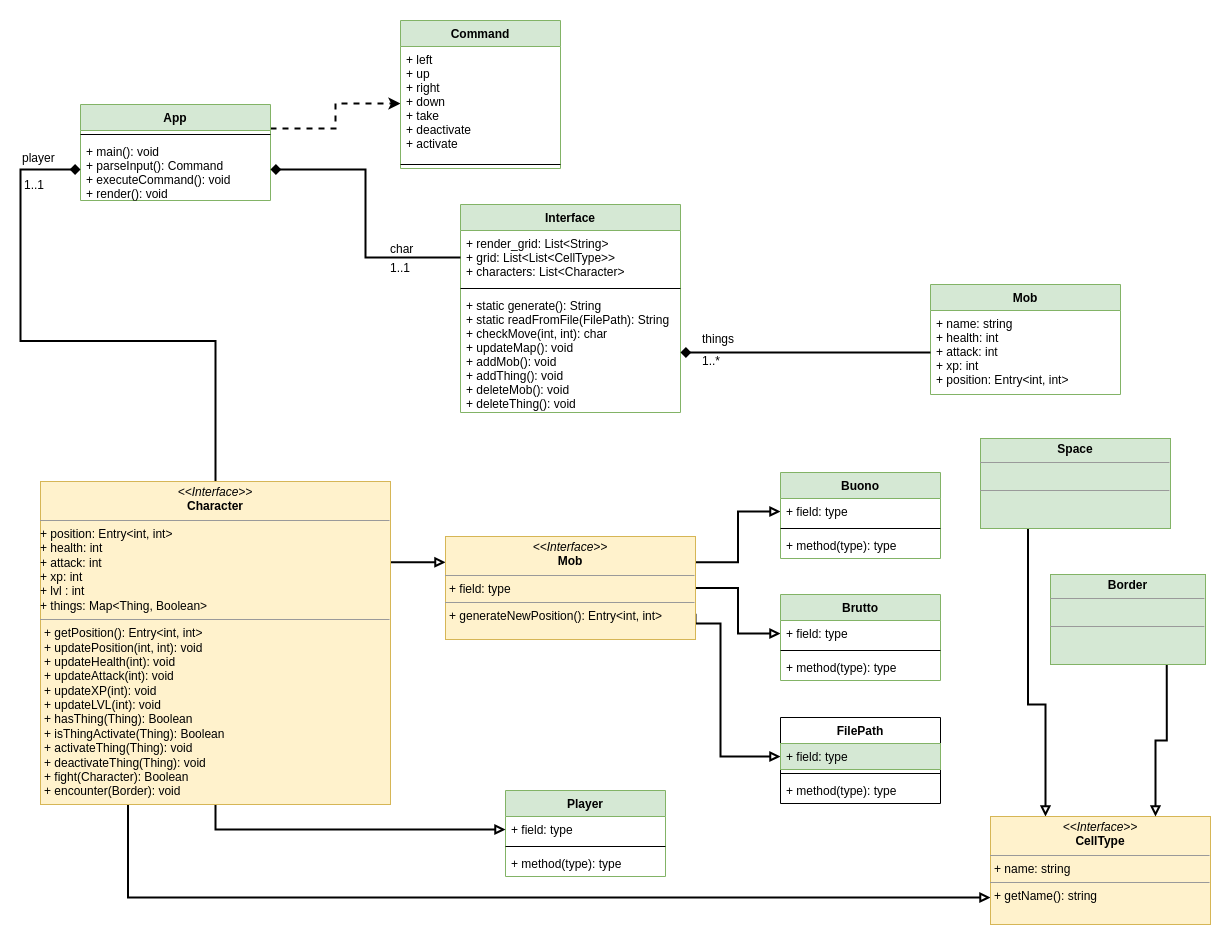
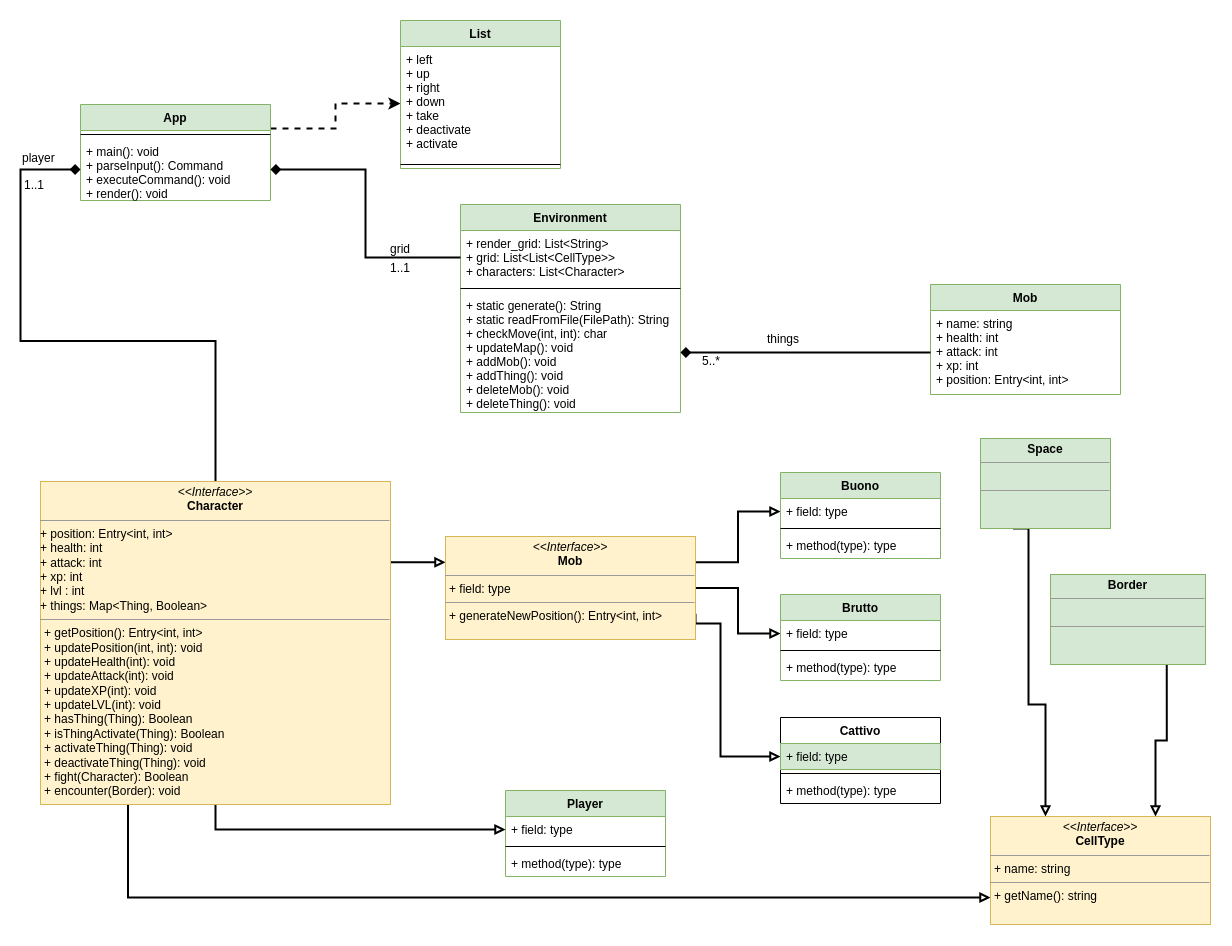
(480, 34) -> (480, 34)
(570, 218) -> (570, 218)
(404, 250) -> (402, 250)
(726, 340) -> (791, 340)
(713, 362) -> (713, 362)
(1076, 484) -> (1046, 484)
(860, 731) -> (860, 731)
